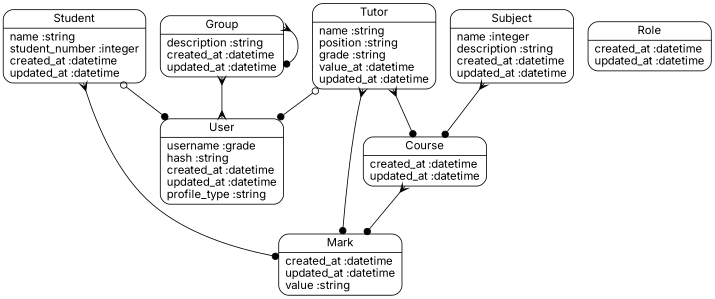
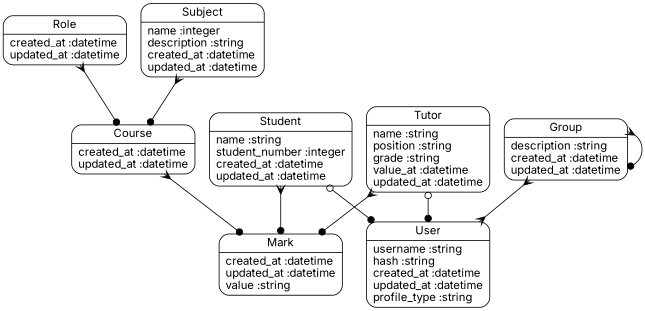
(404, 114) -> (100, 96)
(211, 146) -> (418, 249)
